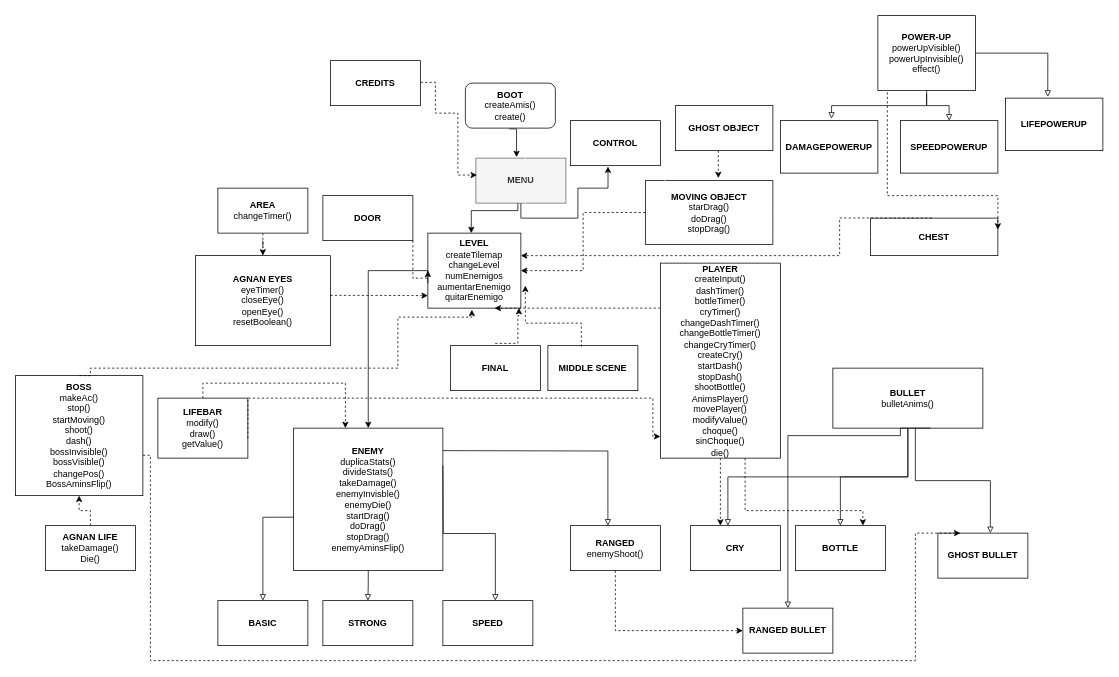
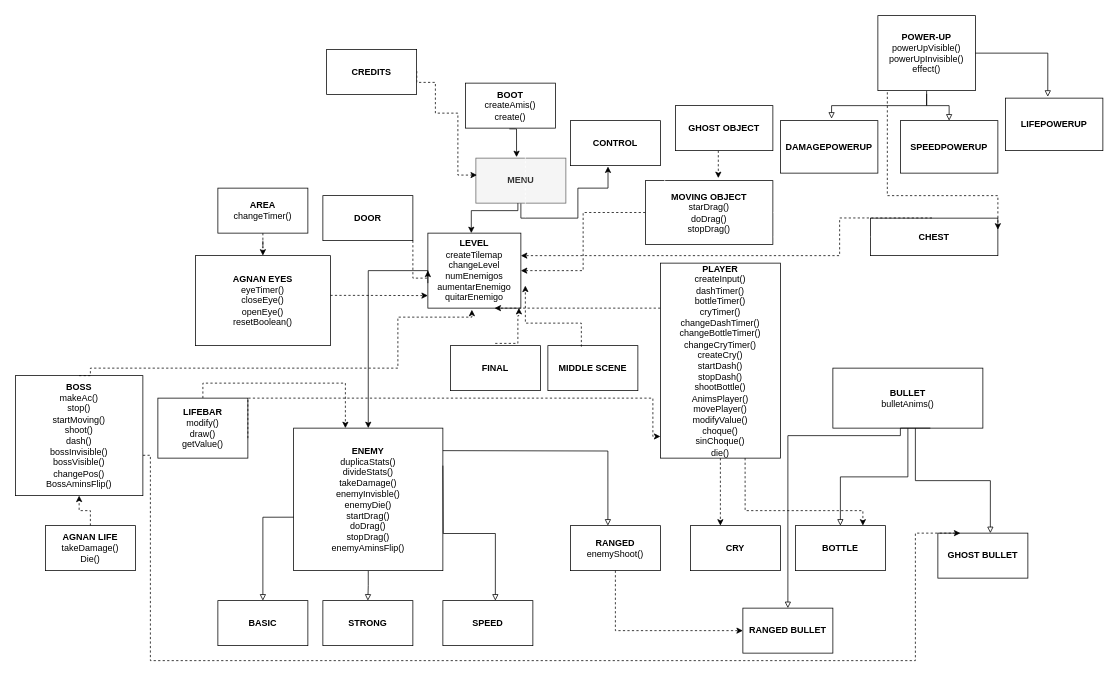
(375, 83) -> (372, 72)
(510, 105) -> (510, 105)
(762, 477) -> none
